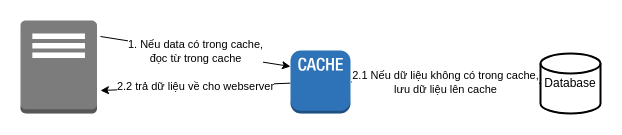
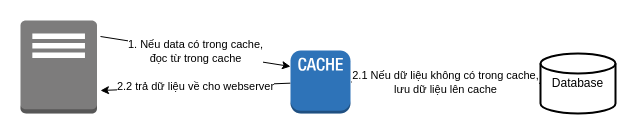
(571, 84) -> (578, 84)
